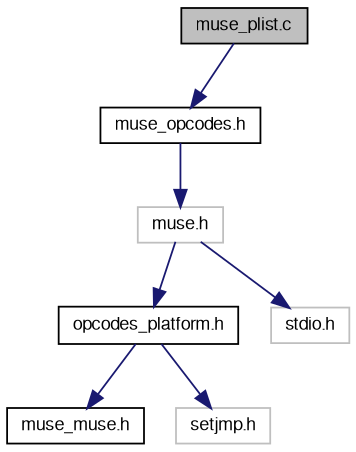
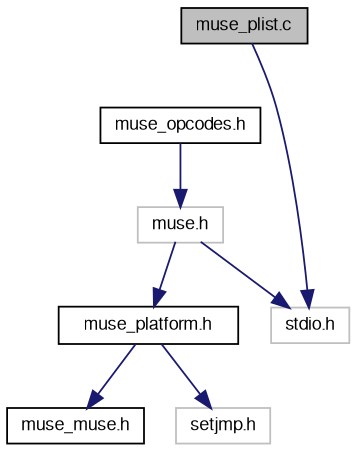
(217, 68) -> (289, 164)
(148, 325) -> (148, 325)
